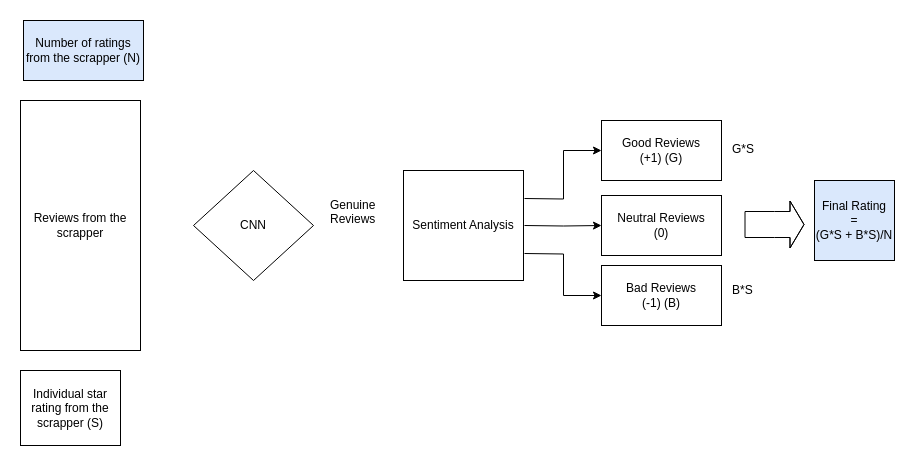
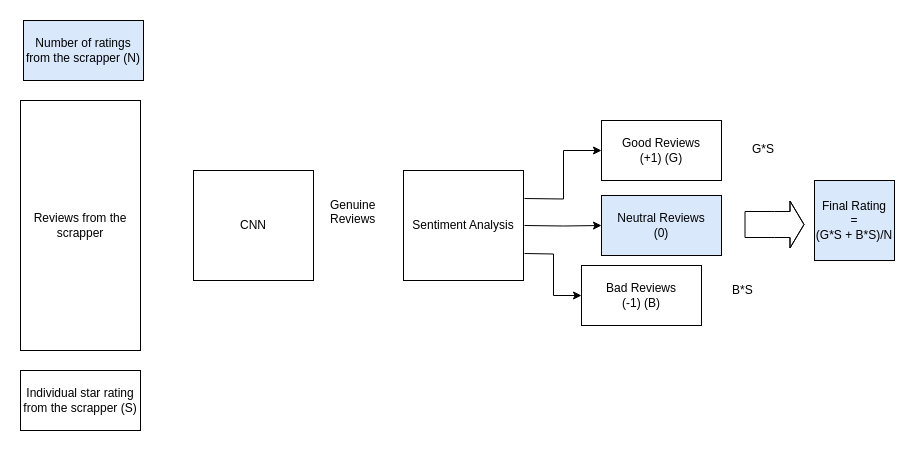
(751, 150) -> (771, 150)
(254, 226) -> (254, 226)
(662, 226) -> (662, 226)
(662, 296) -> (642, 296)
(71, 408) -> (81, 401)
